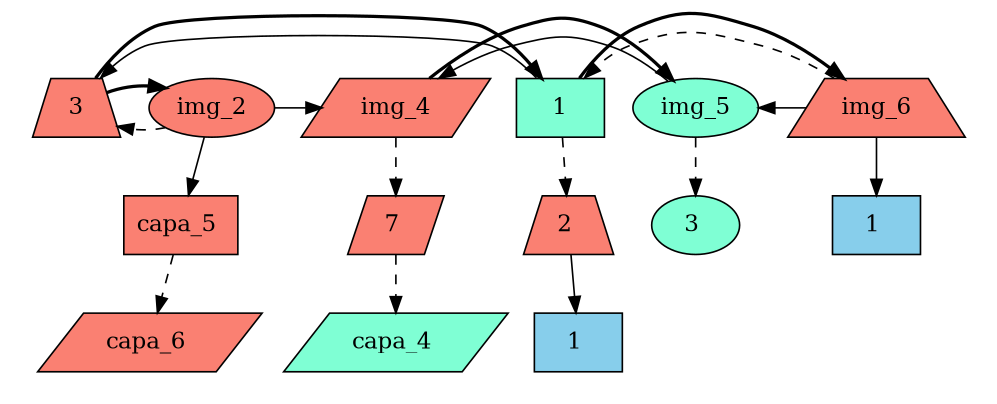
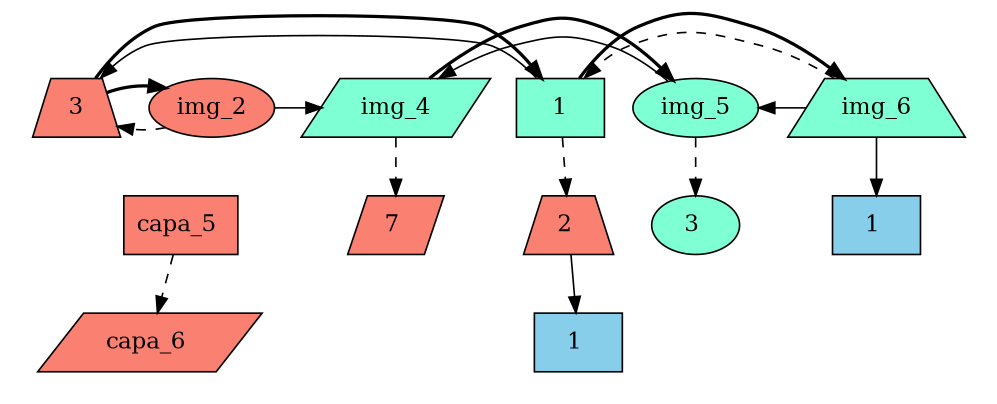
(396, 108) -> (396, 108)
(876, 108) -> (876, 108)
(199, 158) -> none
(396, 342) -> none
